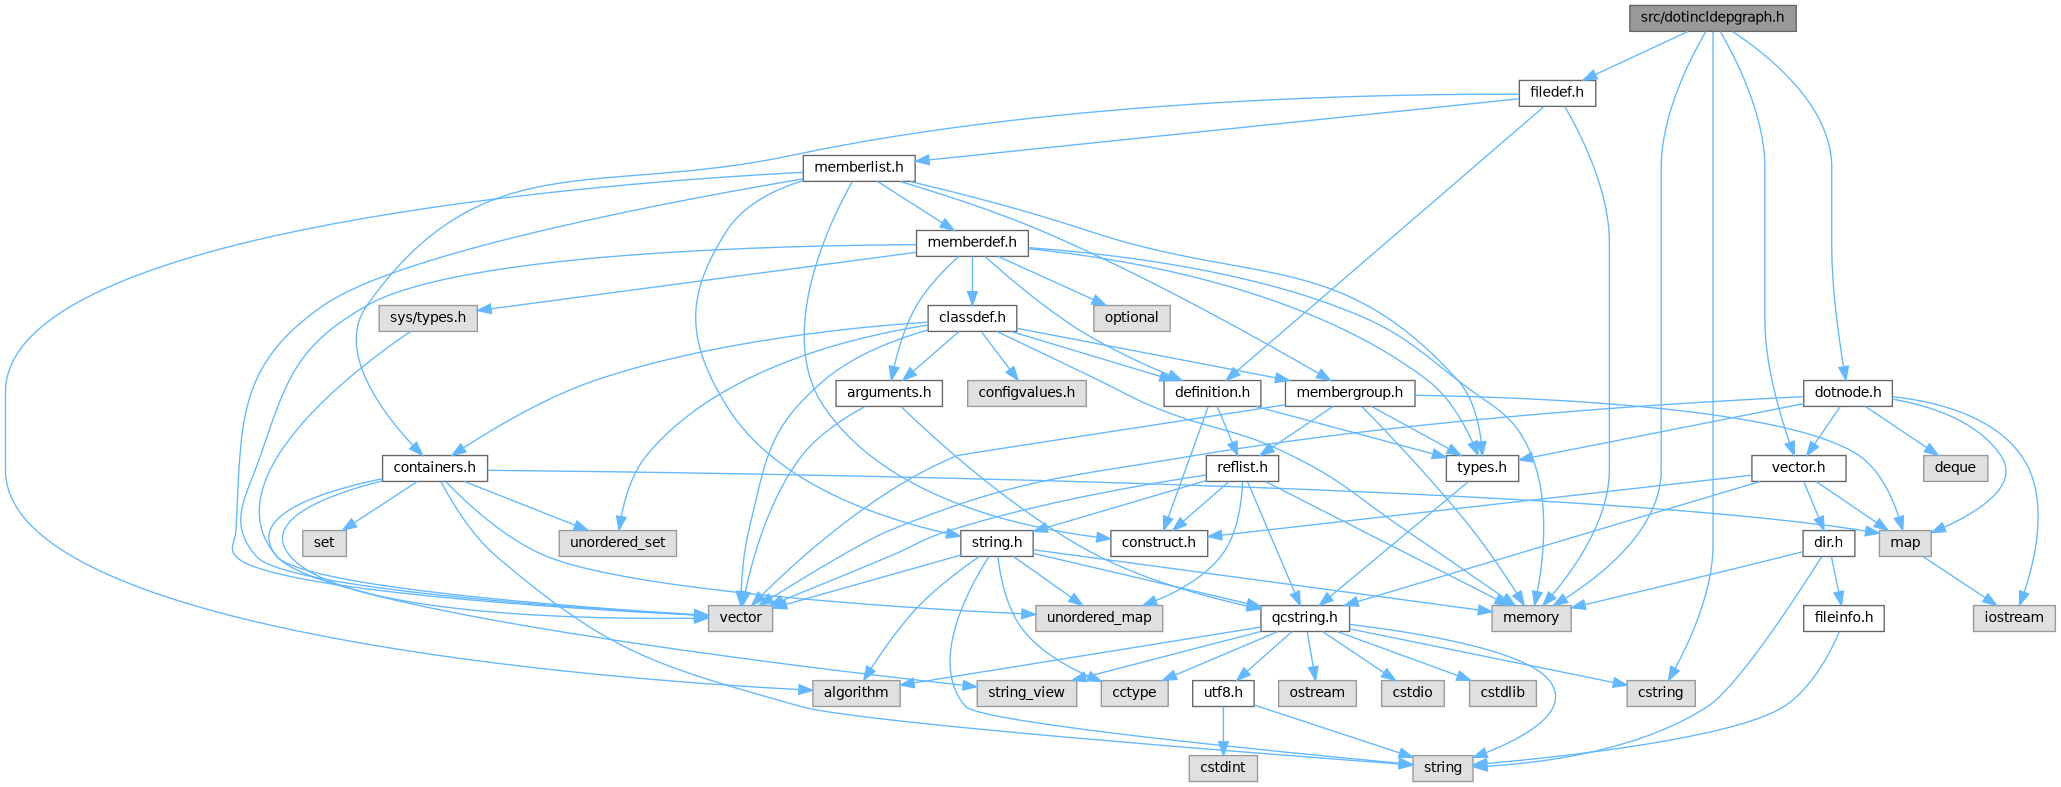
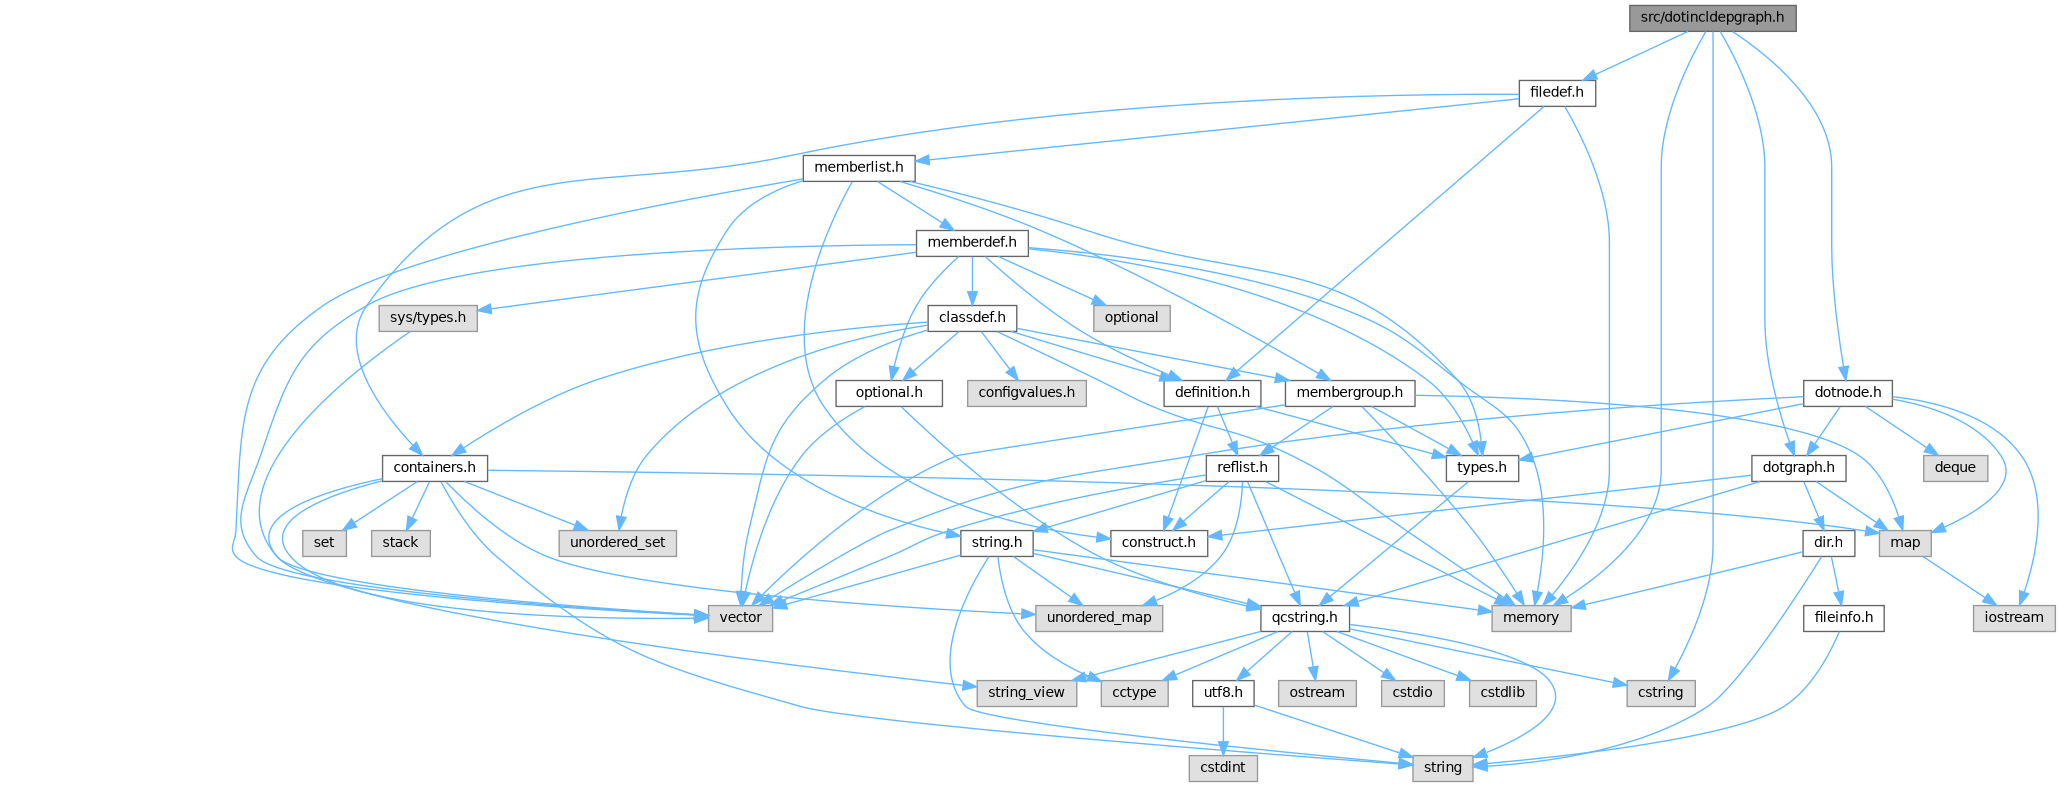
(889, 393) -> (889, 393)
(1799, 468) -> (1799, 468)
none -> (401, 544)
(857, 694) -> none
